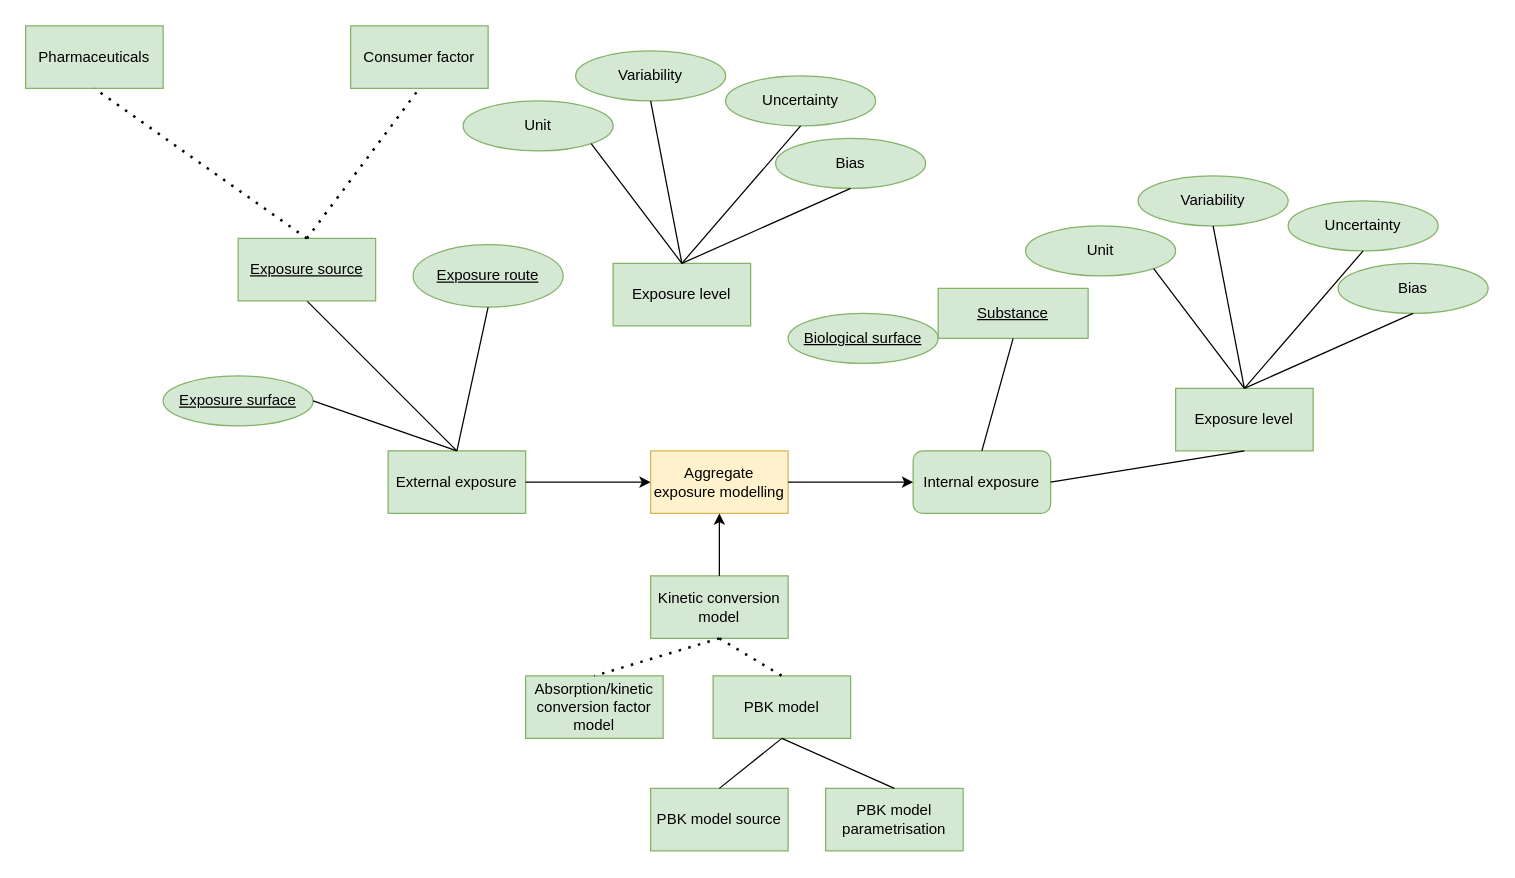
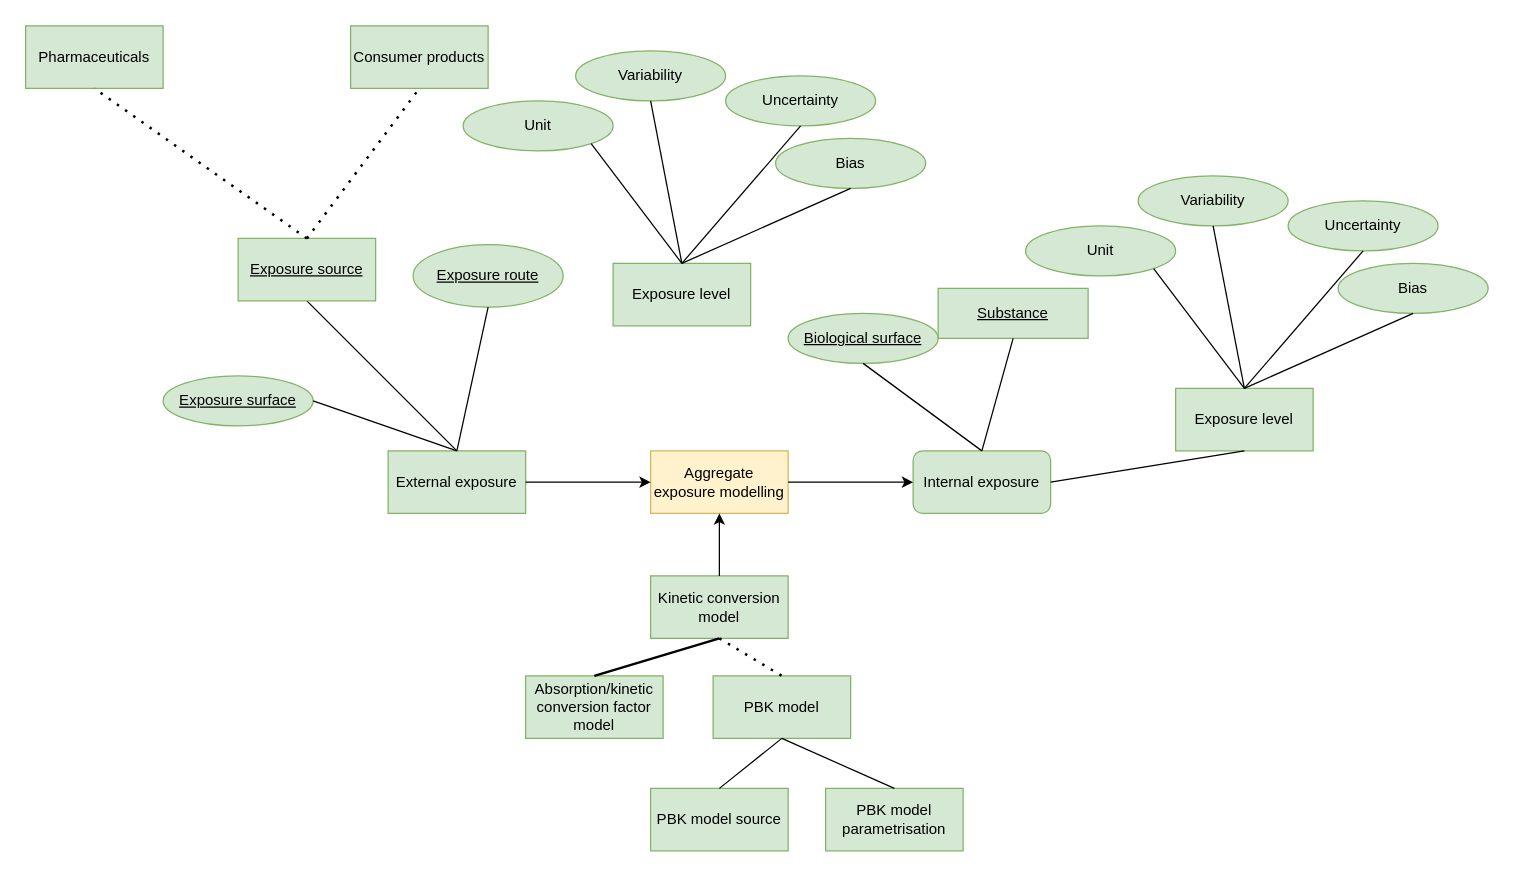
(419, 57) -> (419, 57)
none -> (921, 406)
(657, 657) -> (657, 657)
